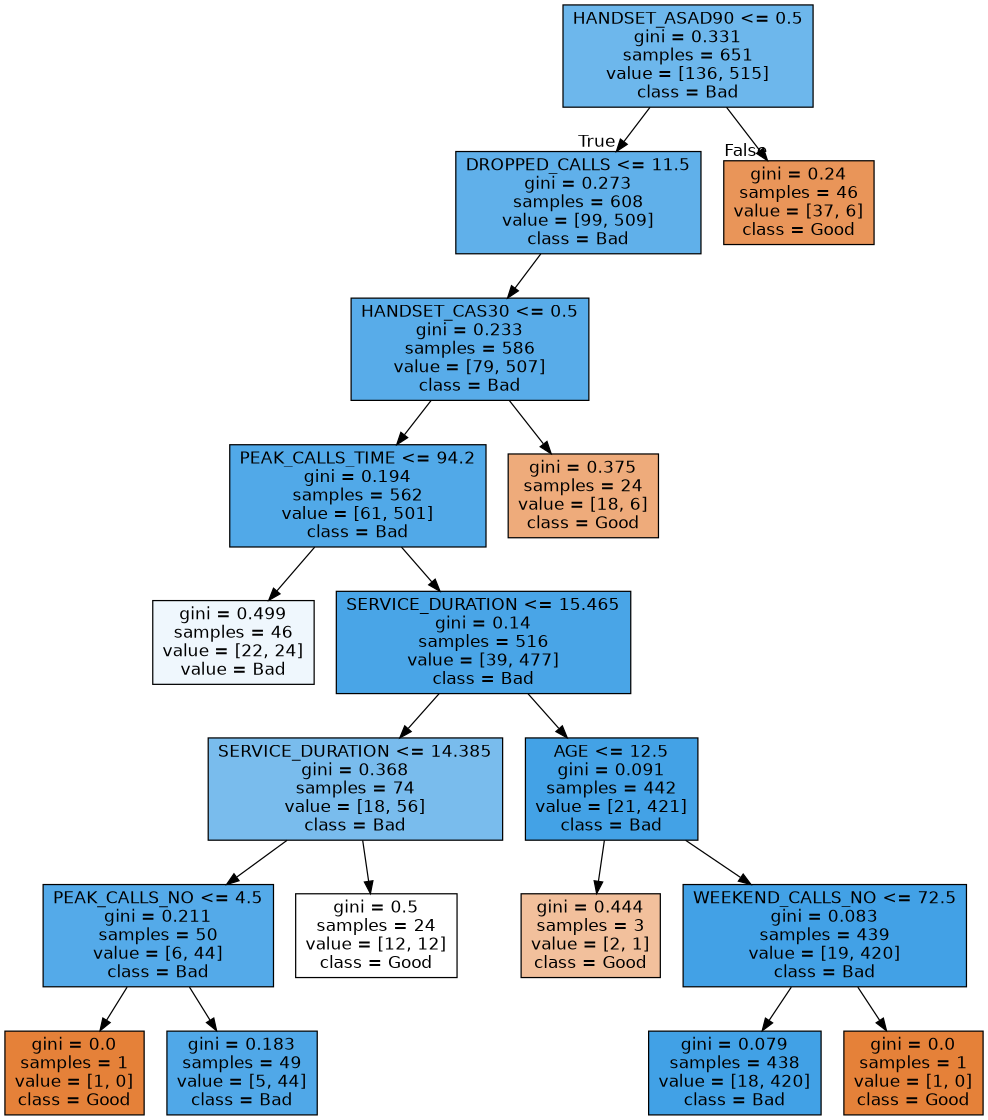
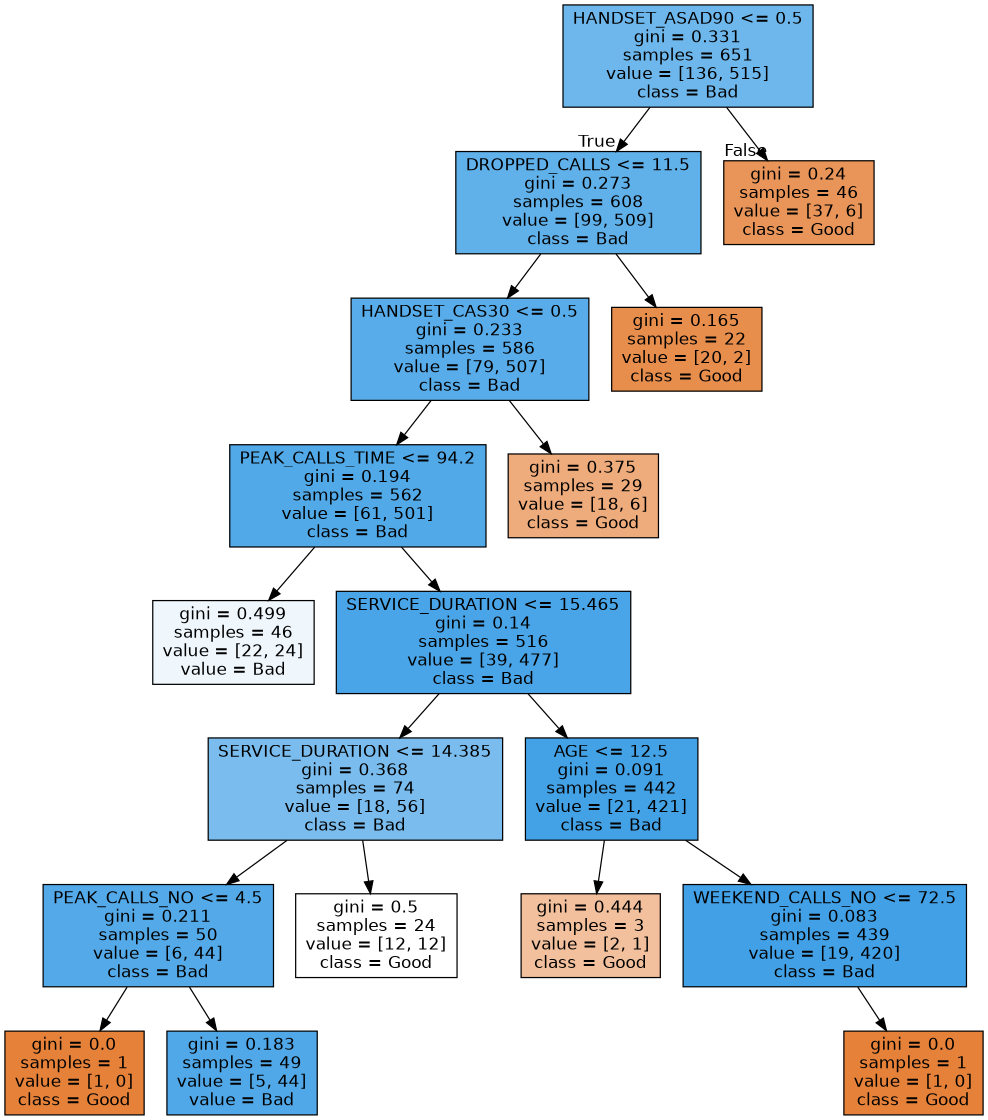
none -> (687, 349)
(583, 496) -> (583, 496)
(242, 1073) -> (242, 1073)
(735, 1073) -> none
